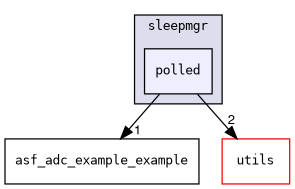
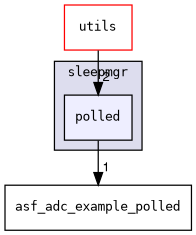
(213, 112) -> (98, 69)
(102, 161) -> (98, 208)
